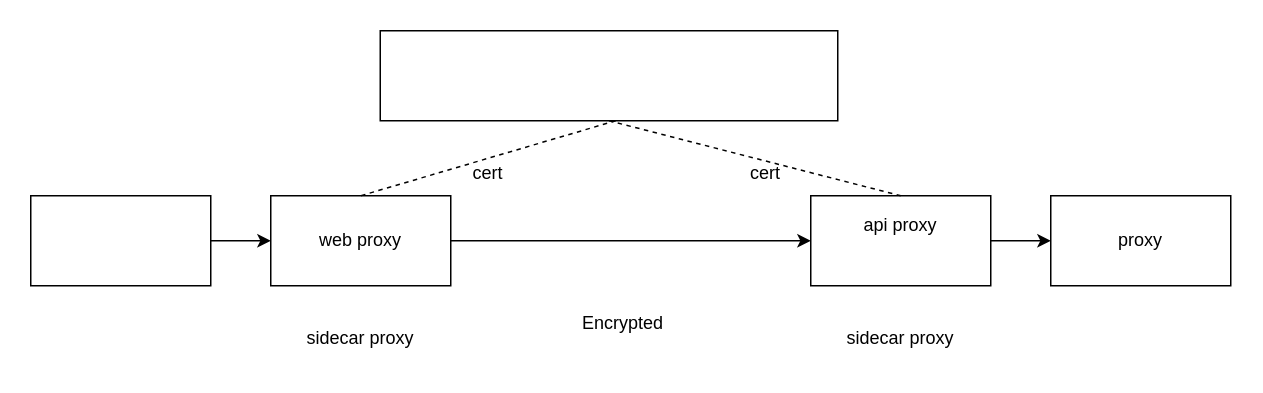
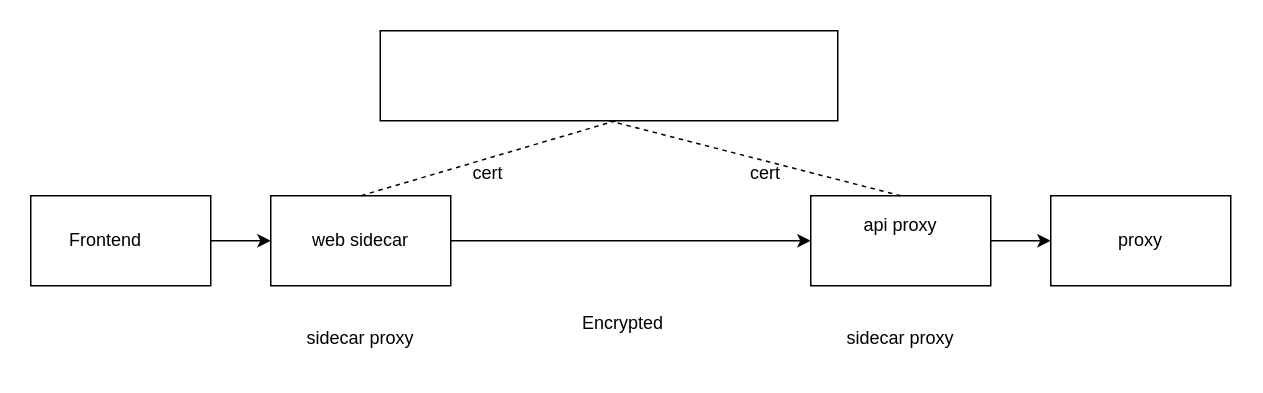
none -> (106, 241)
(361, 241) -> (361, 241)
